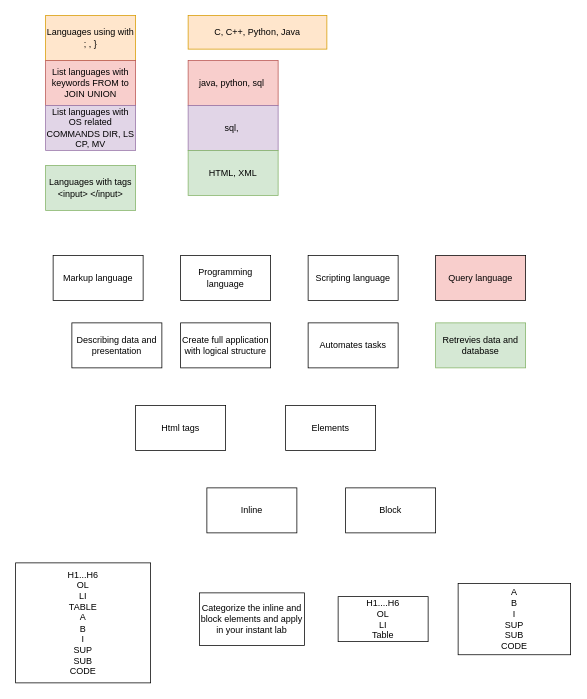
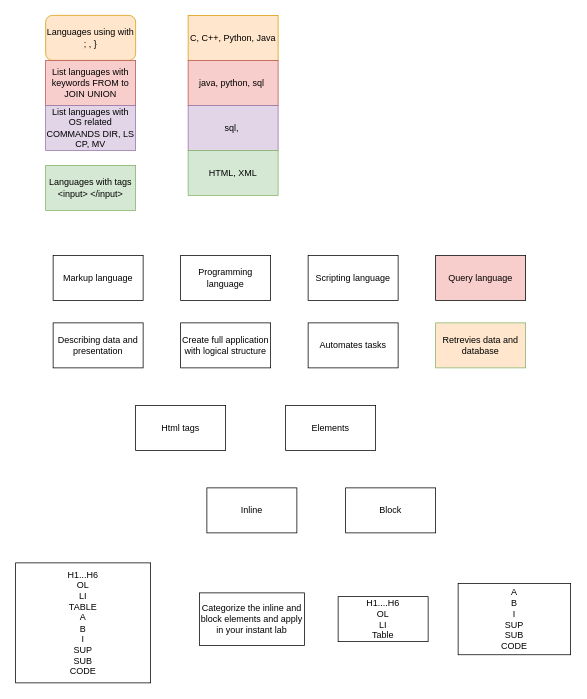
(257, 32) -> (233, 38)
(90, 38) -> (90, 38)
(117, 345) -> (98, 345)
(480, 345) -> (480, 345)
